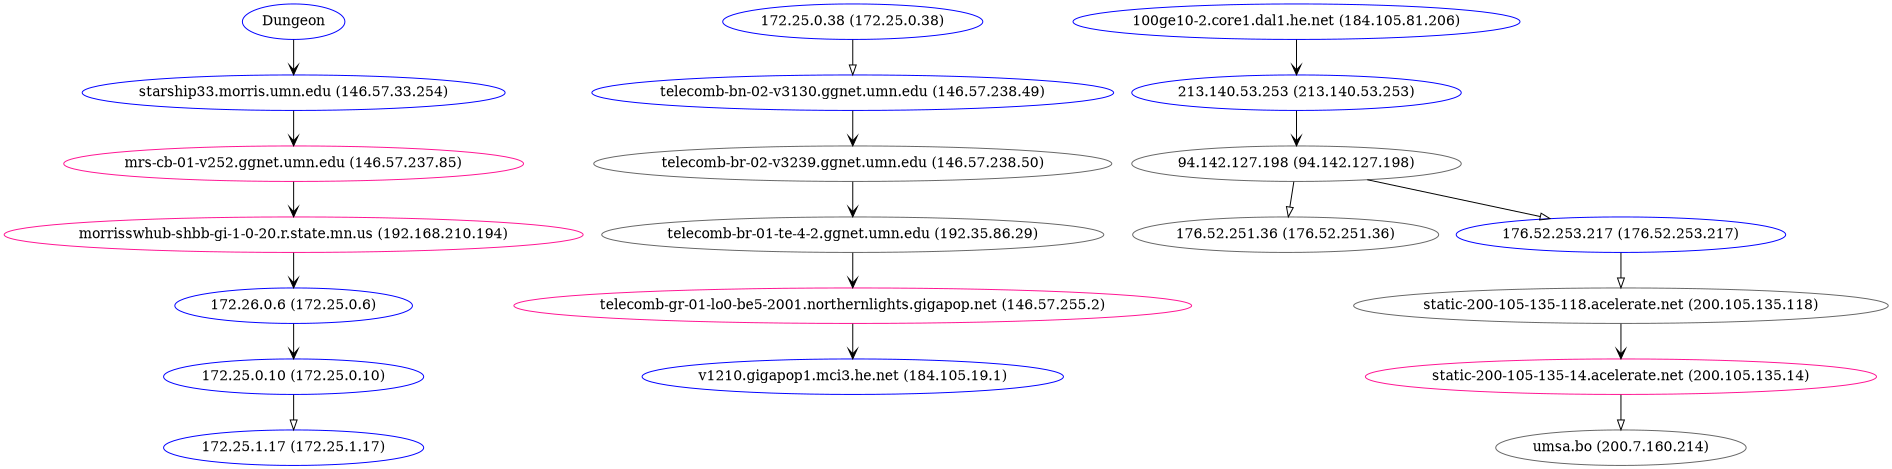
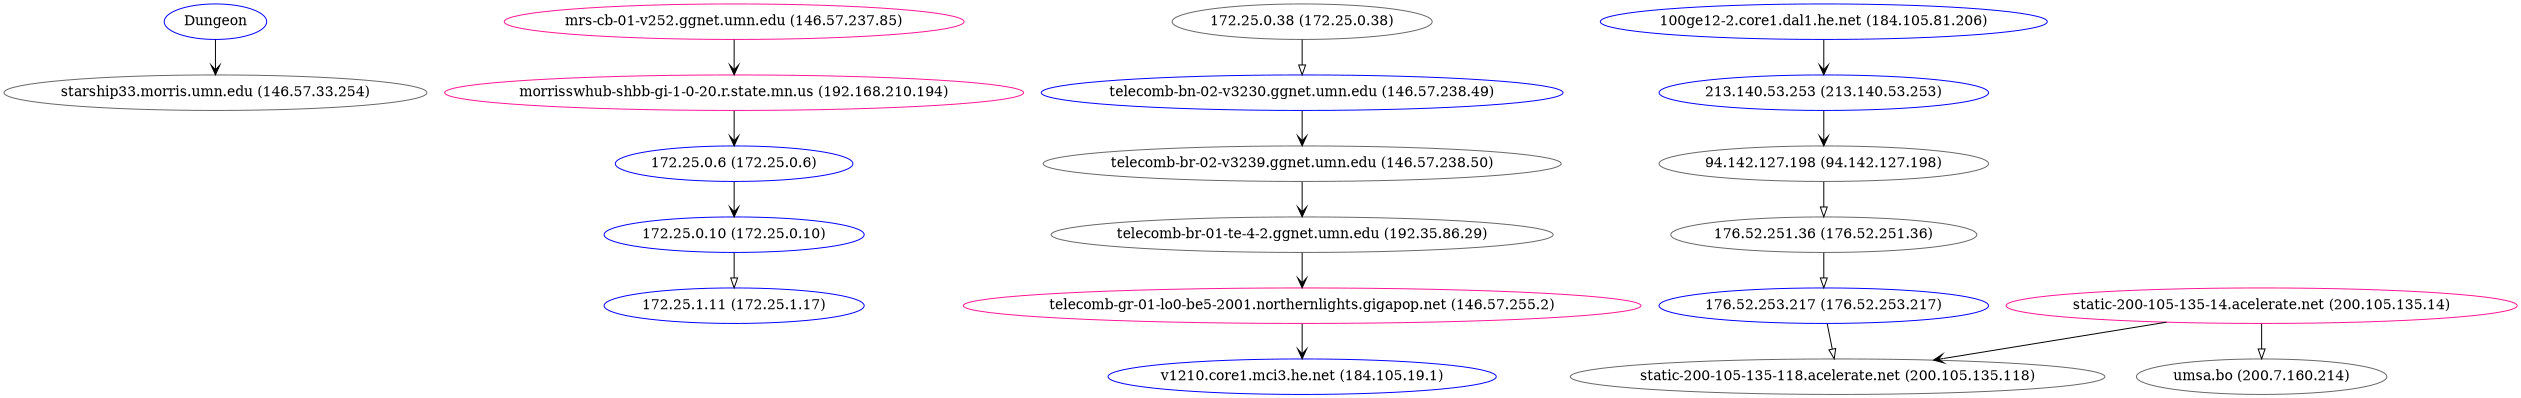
(853, 22) -> (1302, 22)
(1297, 22) -> (1824, 22)
(294, 93) -> (215, 93)
(853, 93) -> (1302, 93)
(294, 123) -> none
(1454, 198) -> (1824, 265)
(294, 306) -> (734, 164)
(1621, 336) -> (2055, 340)
(853, 377) -> (1302, 377)
(294, 448) -> (734, 306)
